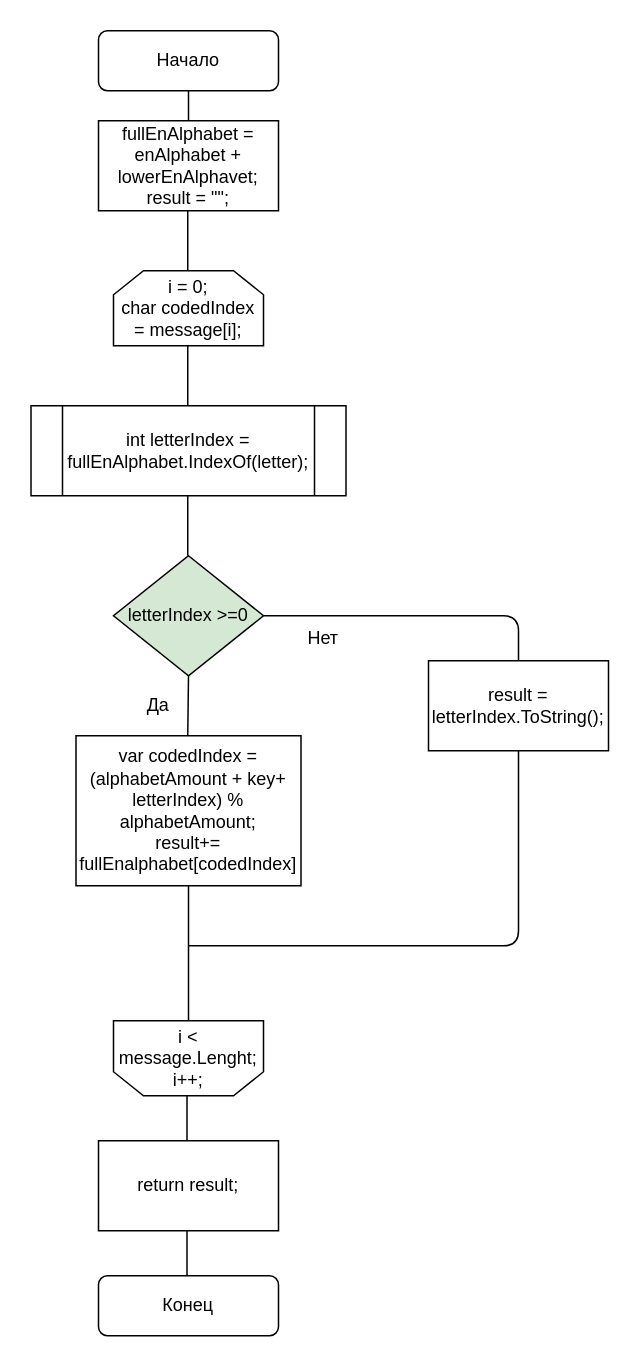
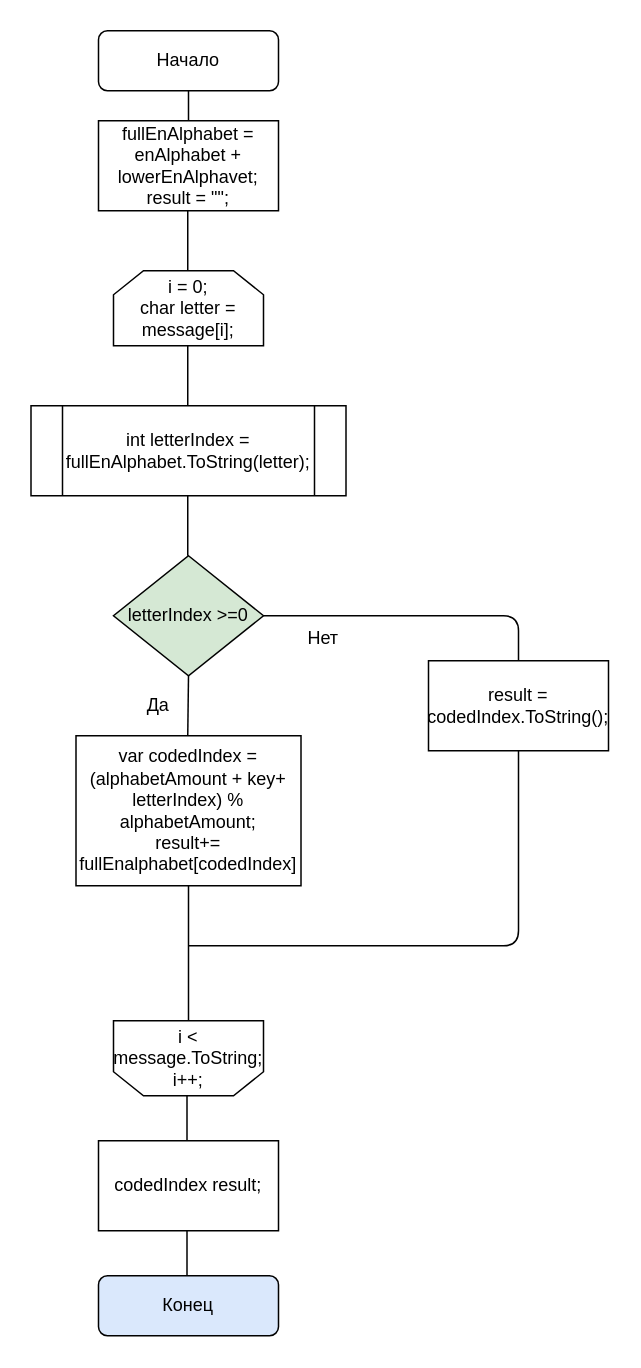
(188, 308) -> (188, 308)
(188, 451) -> (188, 451)
(518, 706) -> (518, 706)
(188, 1058) -> (188, 1058)
(188, 1186) -> (188, 1186)
(188, 1306) -> (188, 1306)
